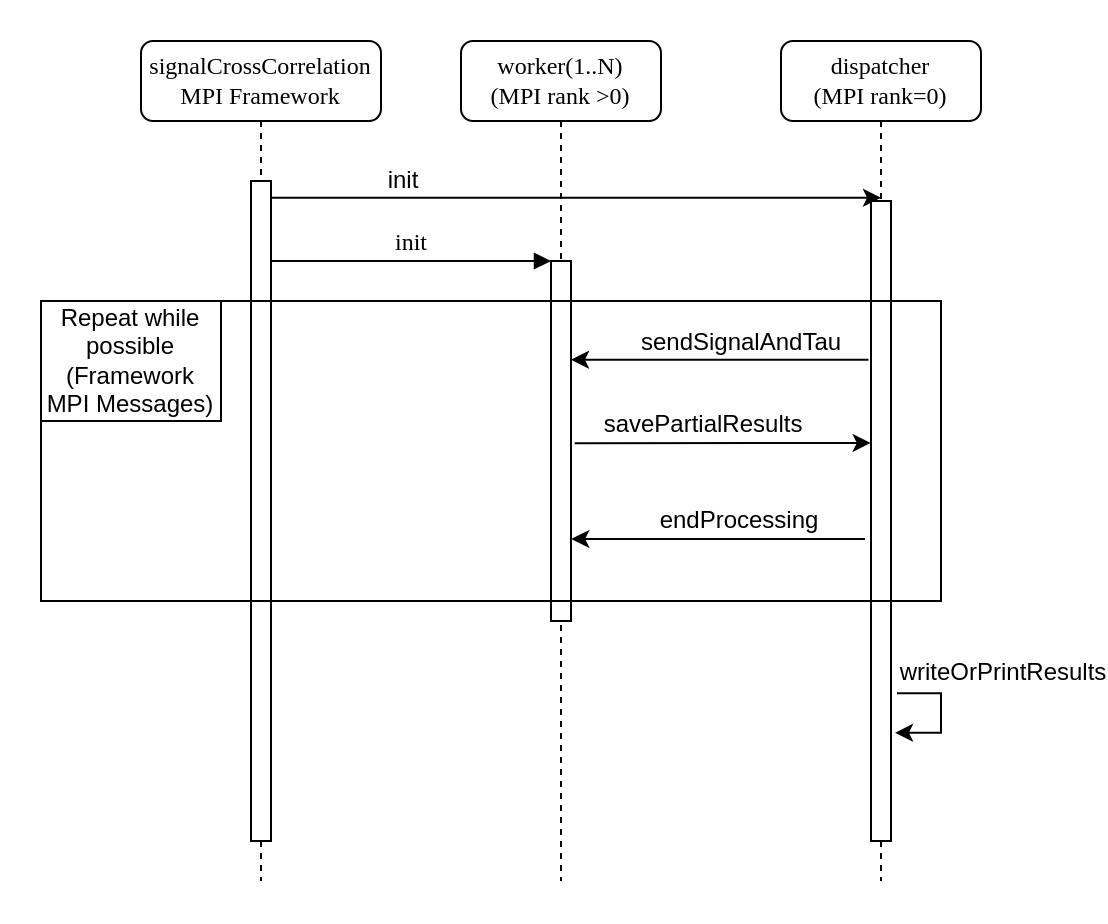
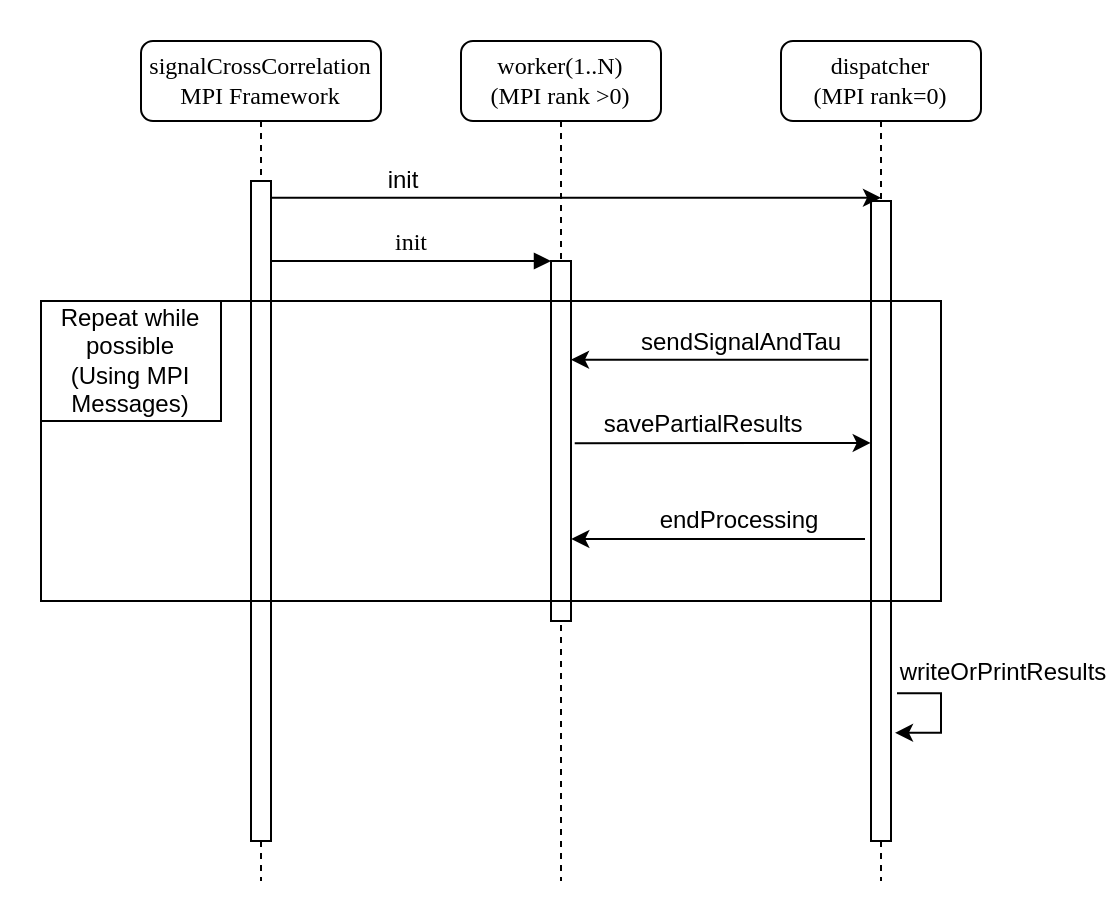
(131, 361) -> (131, 361)
